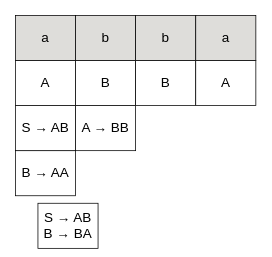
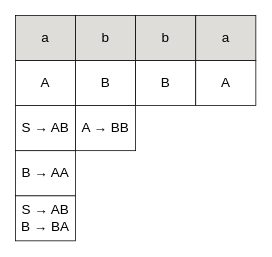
(68, 225) -> (45, 218)
